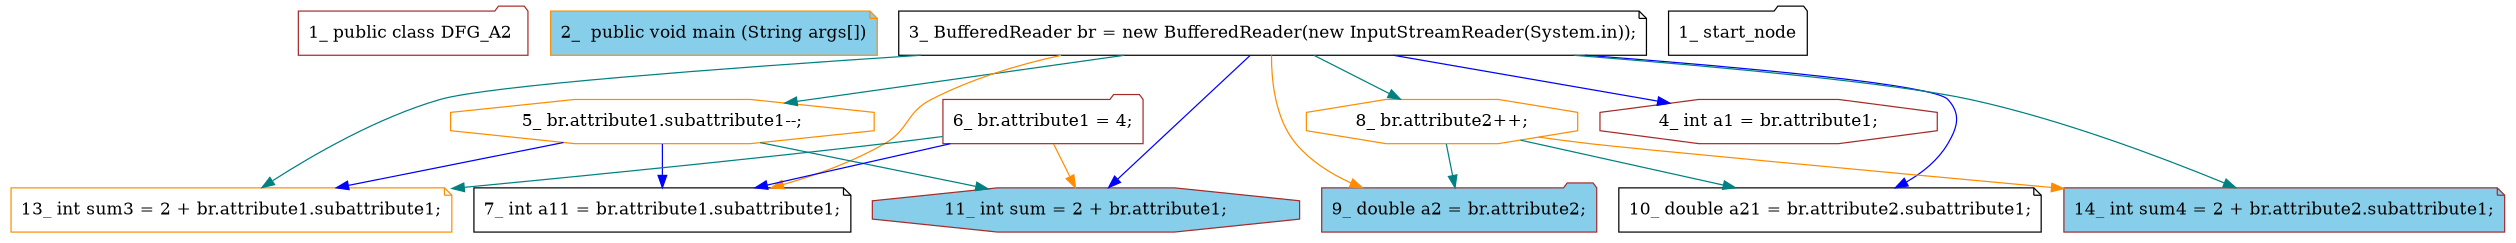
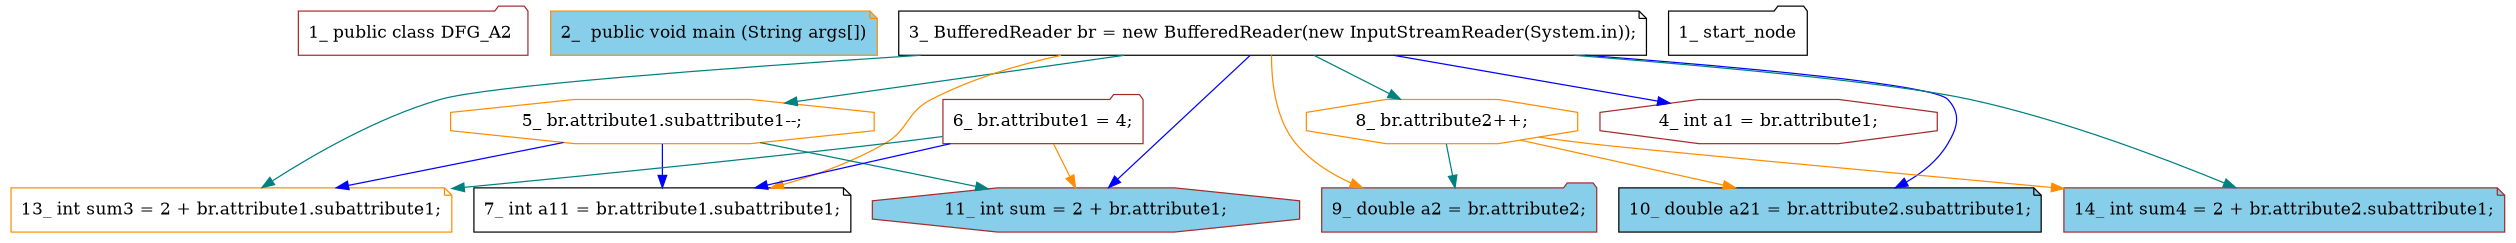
(1622, 163) -> (1622, 163)
(1830, 210) -> (1830, 210)
